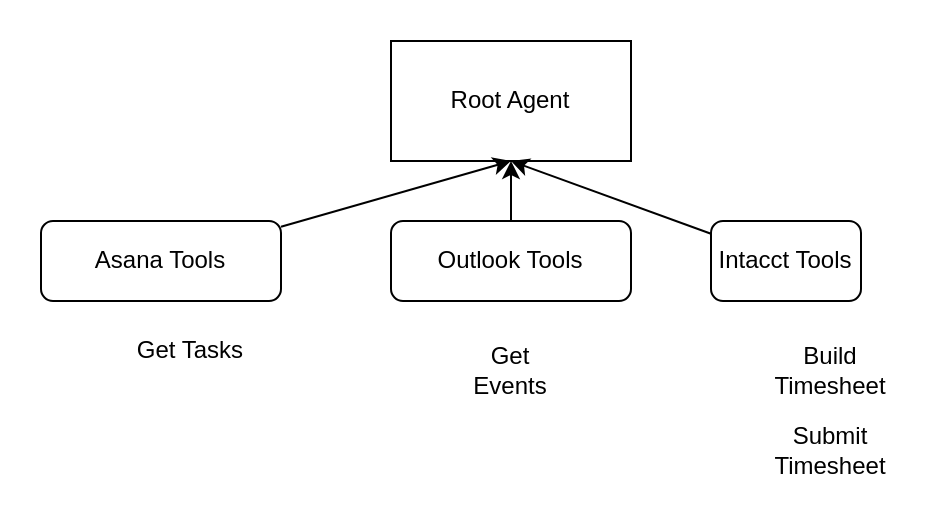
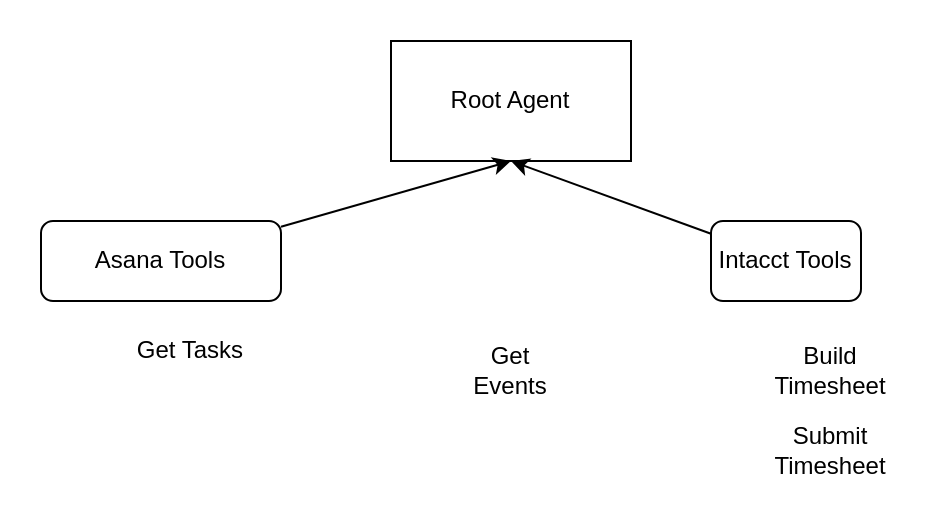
(511, 198) -> none
(511, 261) -> none
